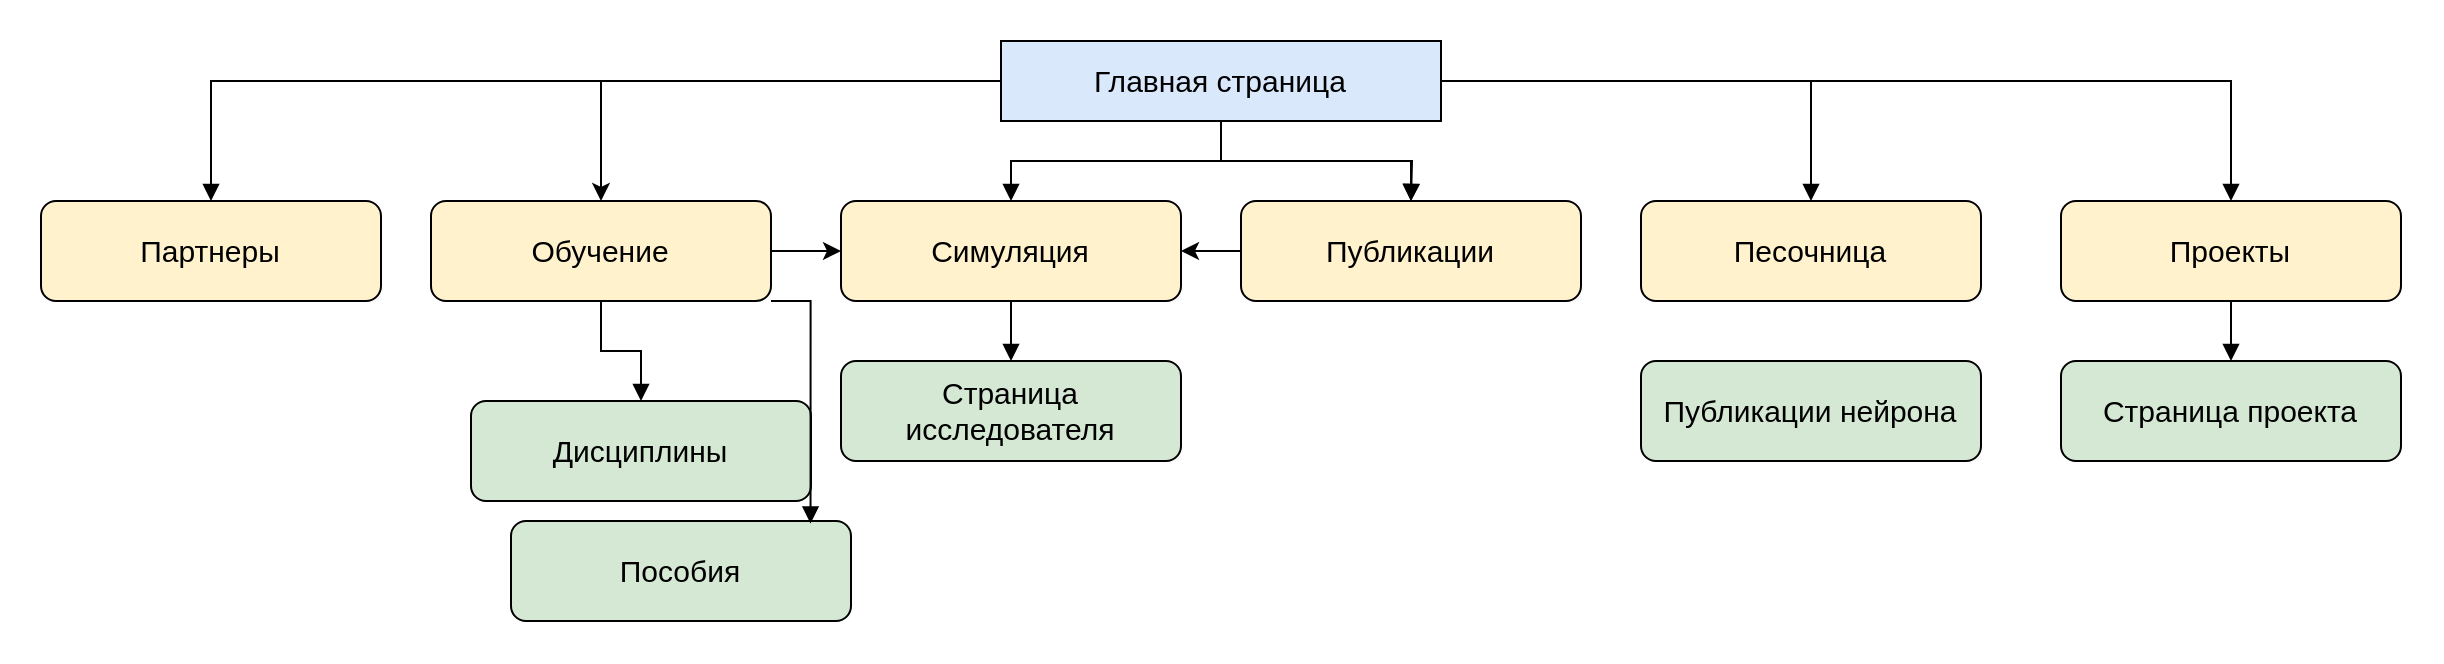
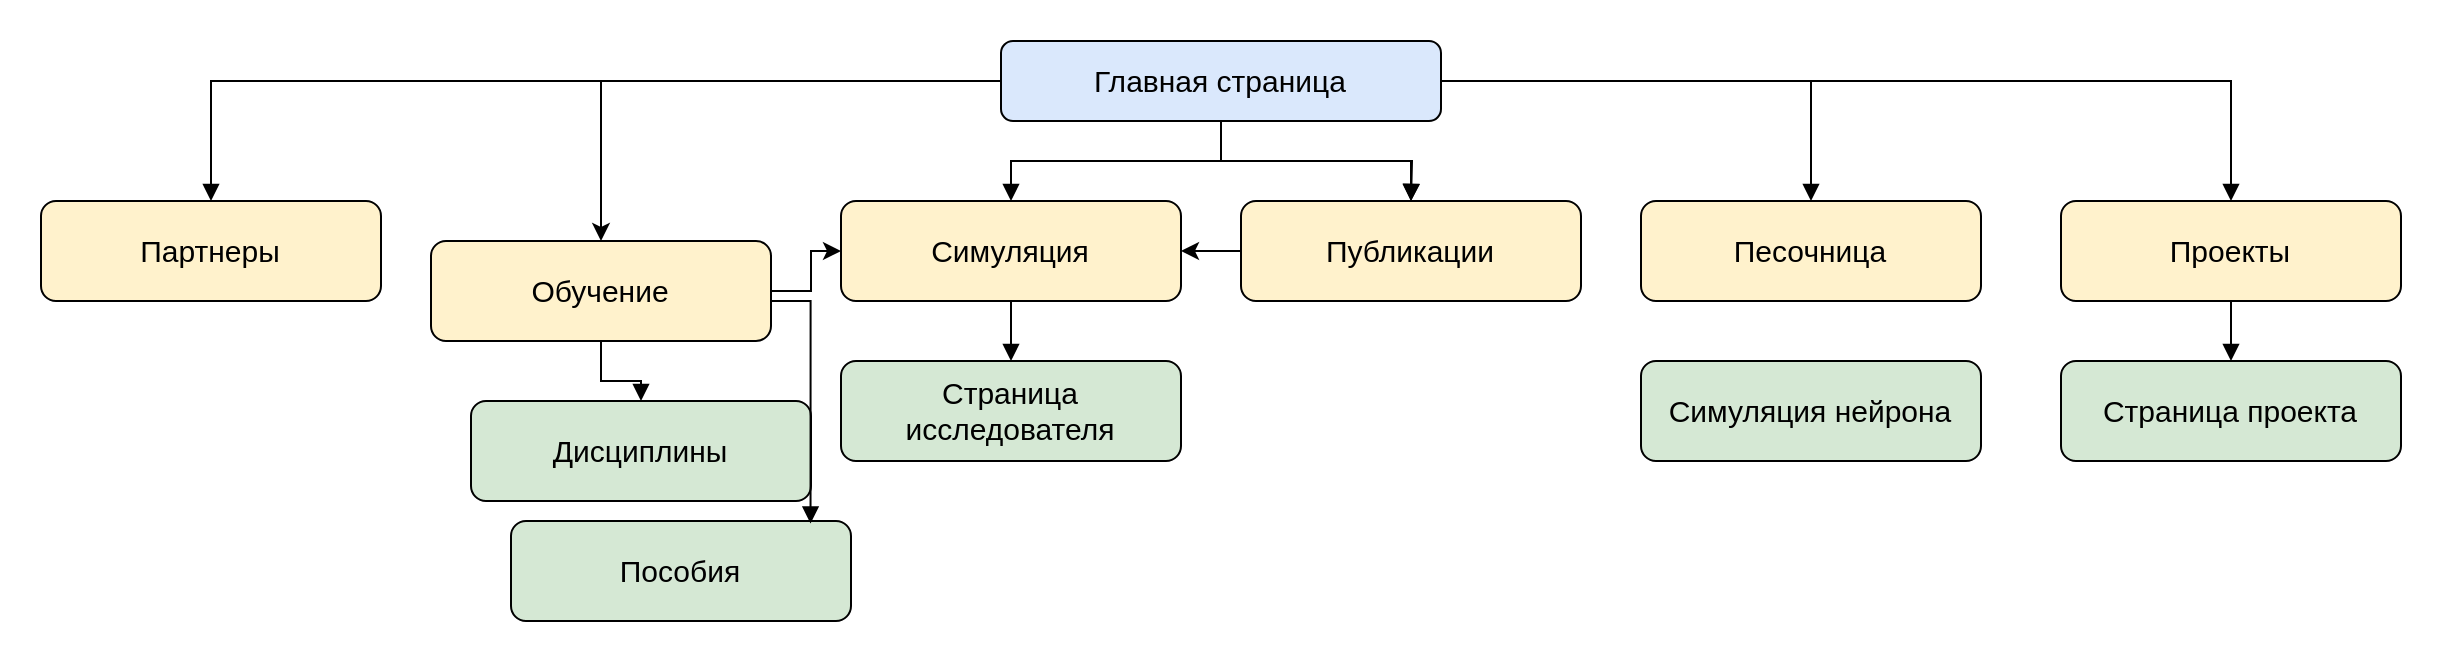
(1221, 81) -> (1221, 81)
(601, 251) -> (601, 291)
(1811, 411) -> (1811, 411)
